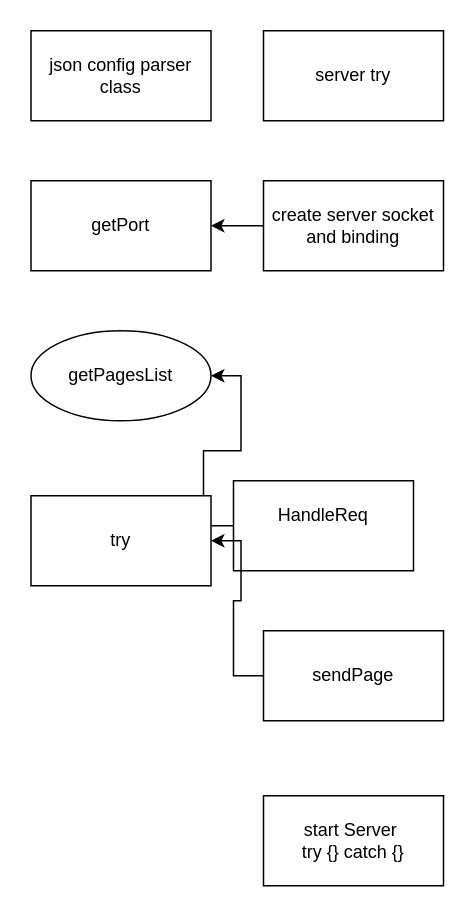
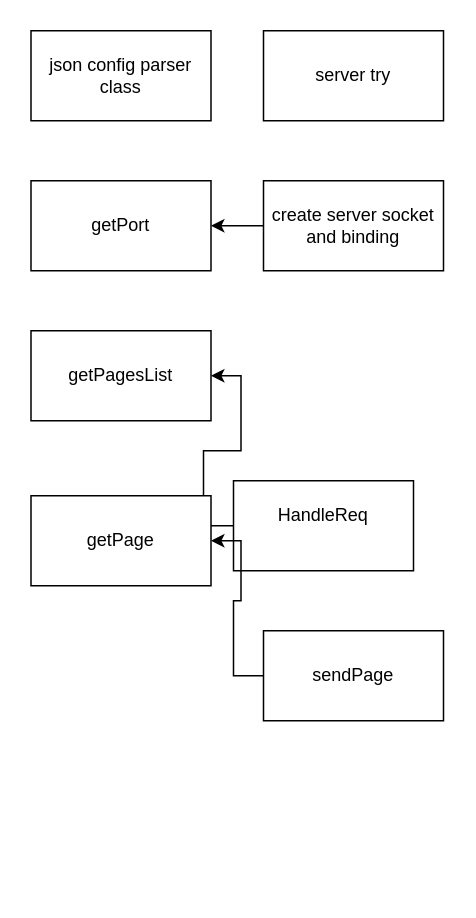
(121, 376) -> (121, 376)
(121, 541) -> (121, 541)
(353, 841) -> none
